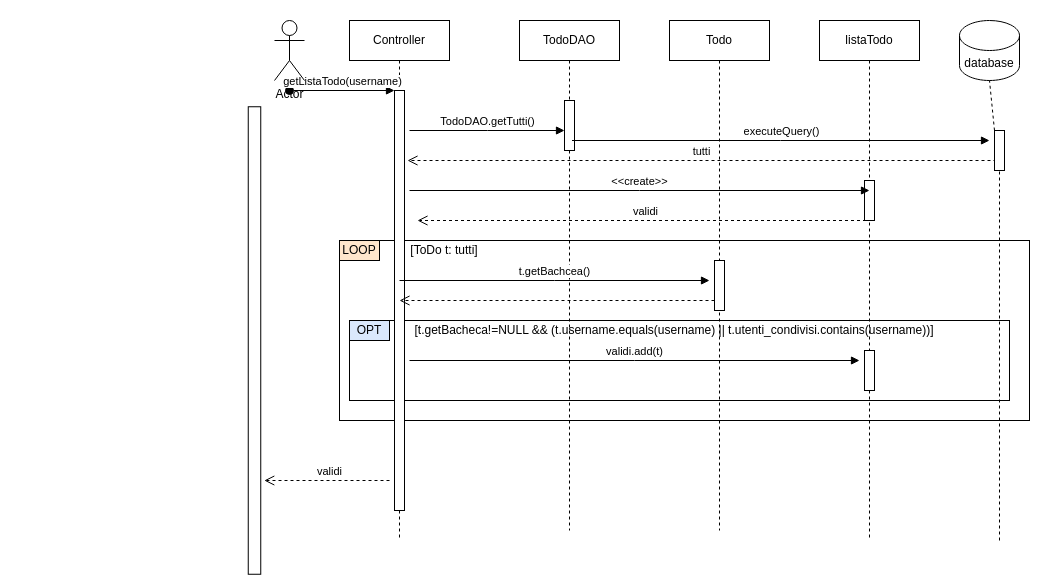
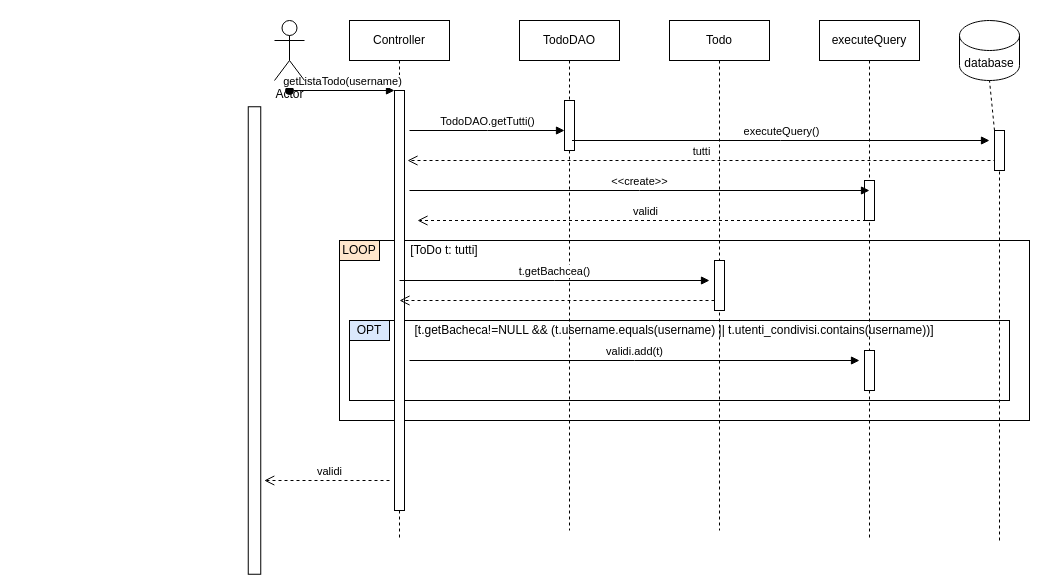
(870, 41) -> (870, 41)
